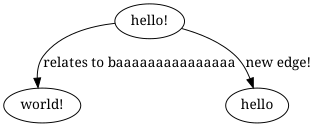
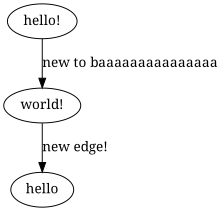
(222, 46) -> (42, 143)
(140, 63) -> (130, 63)
